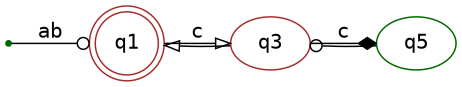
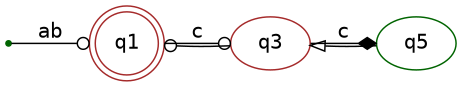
(190, 43) -> (191, 43)
(205, 46) -> (203, 46)
(349, 46) -> (351, 46)
